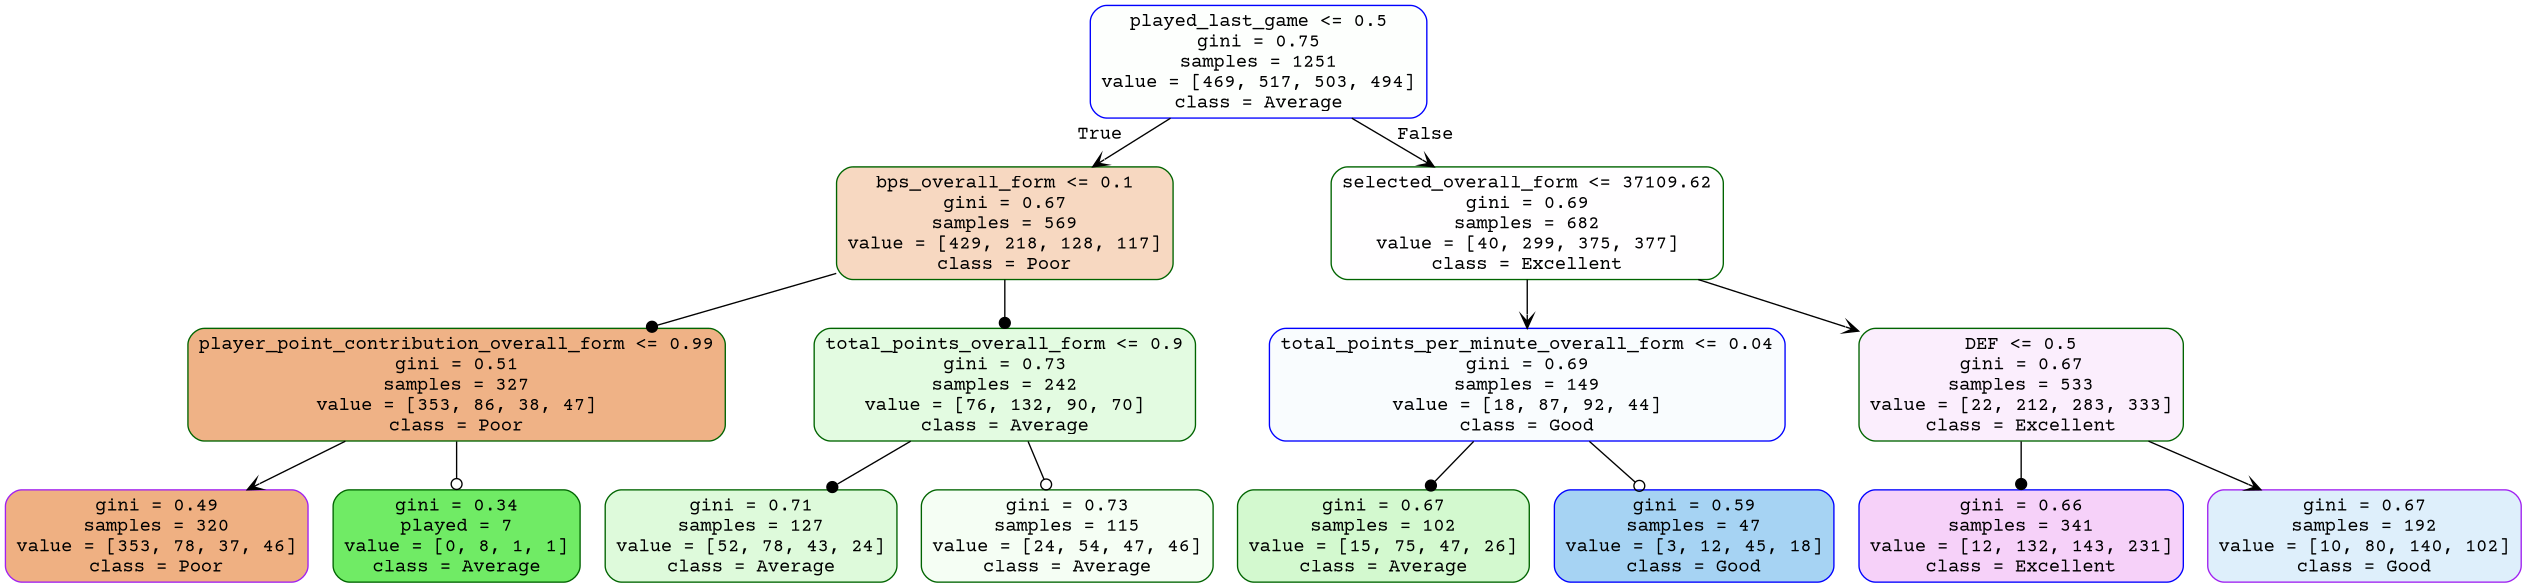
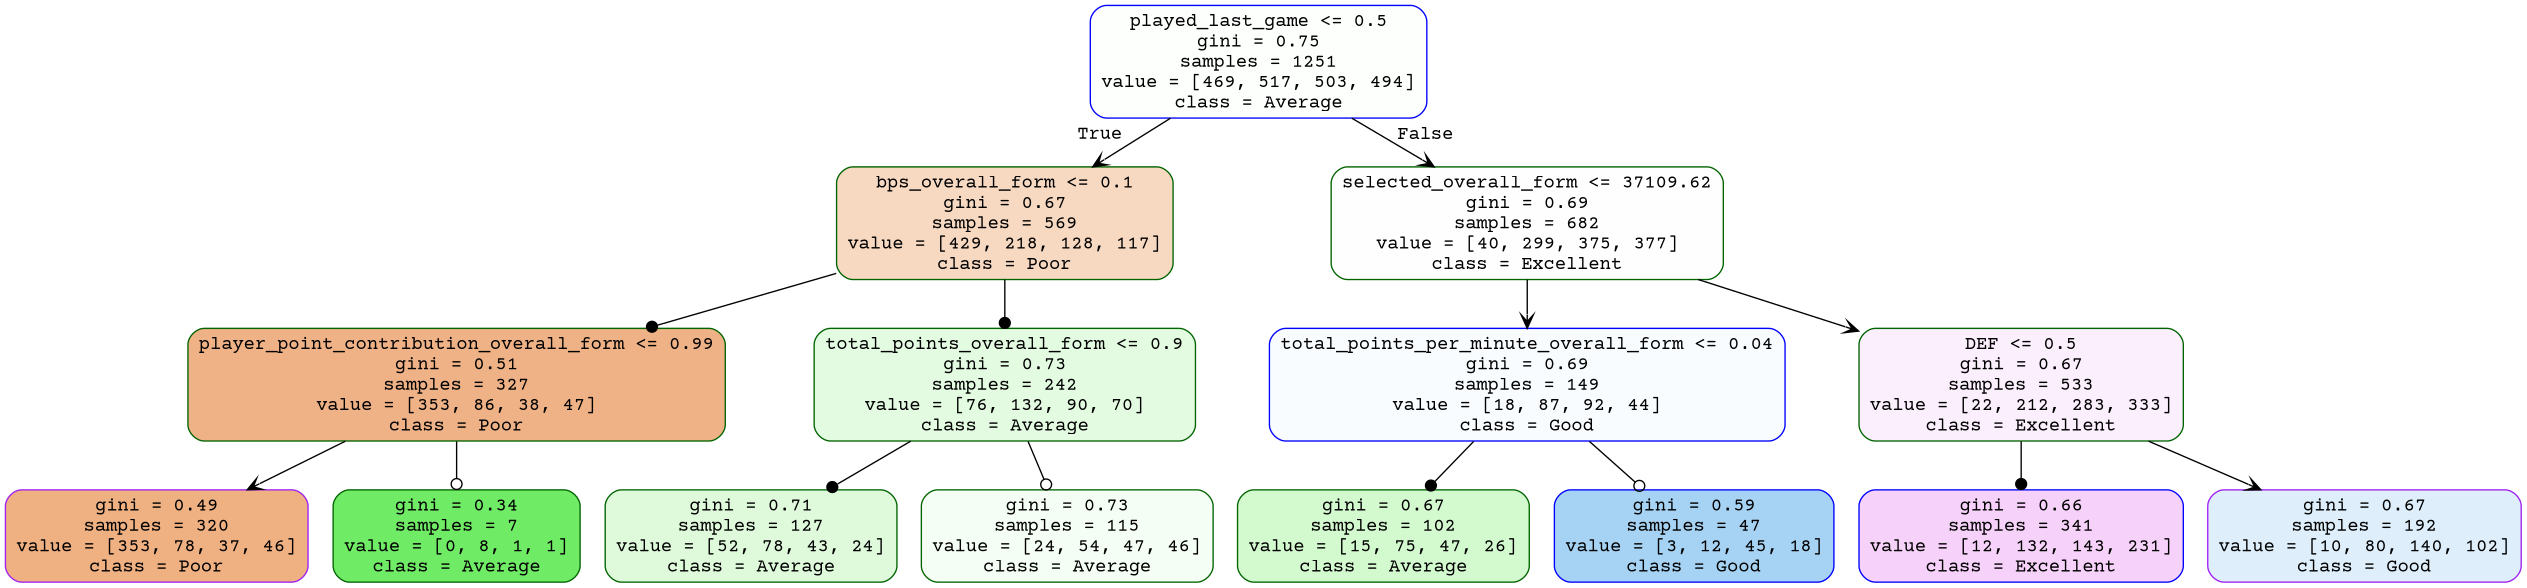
(457, 536) -> (457, 536)
